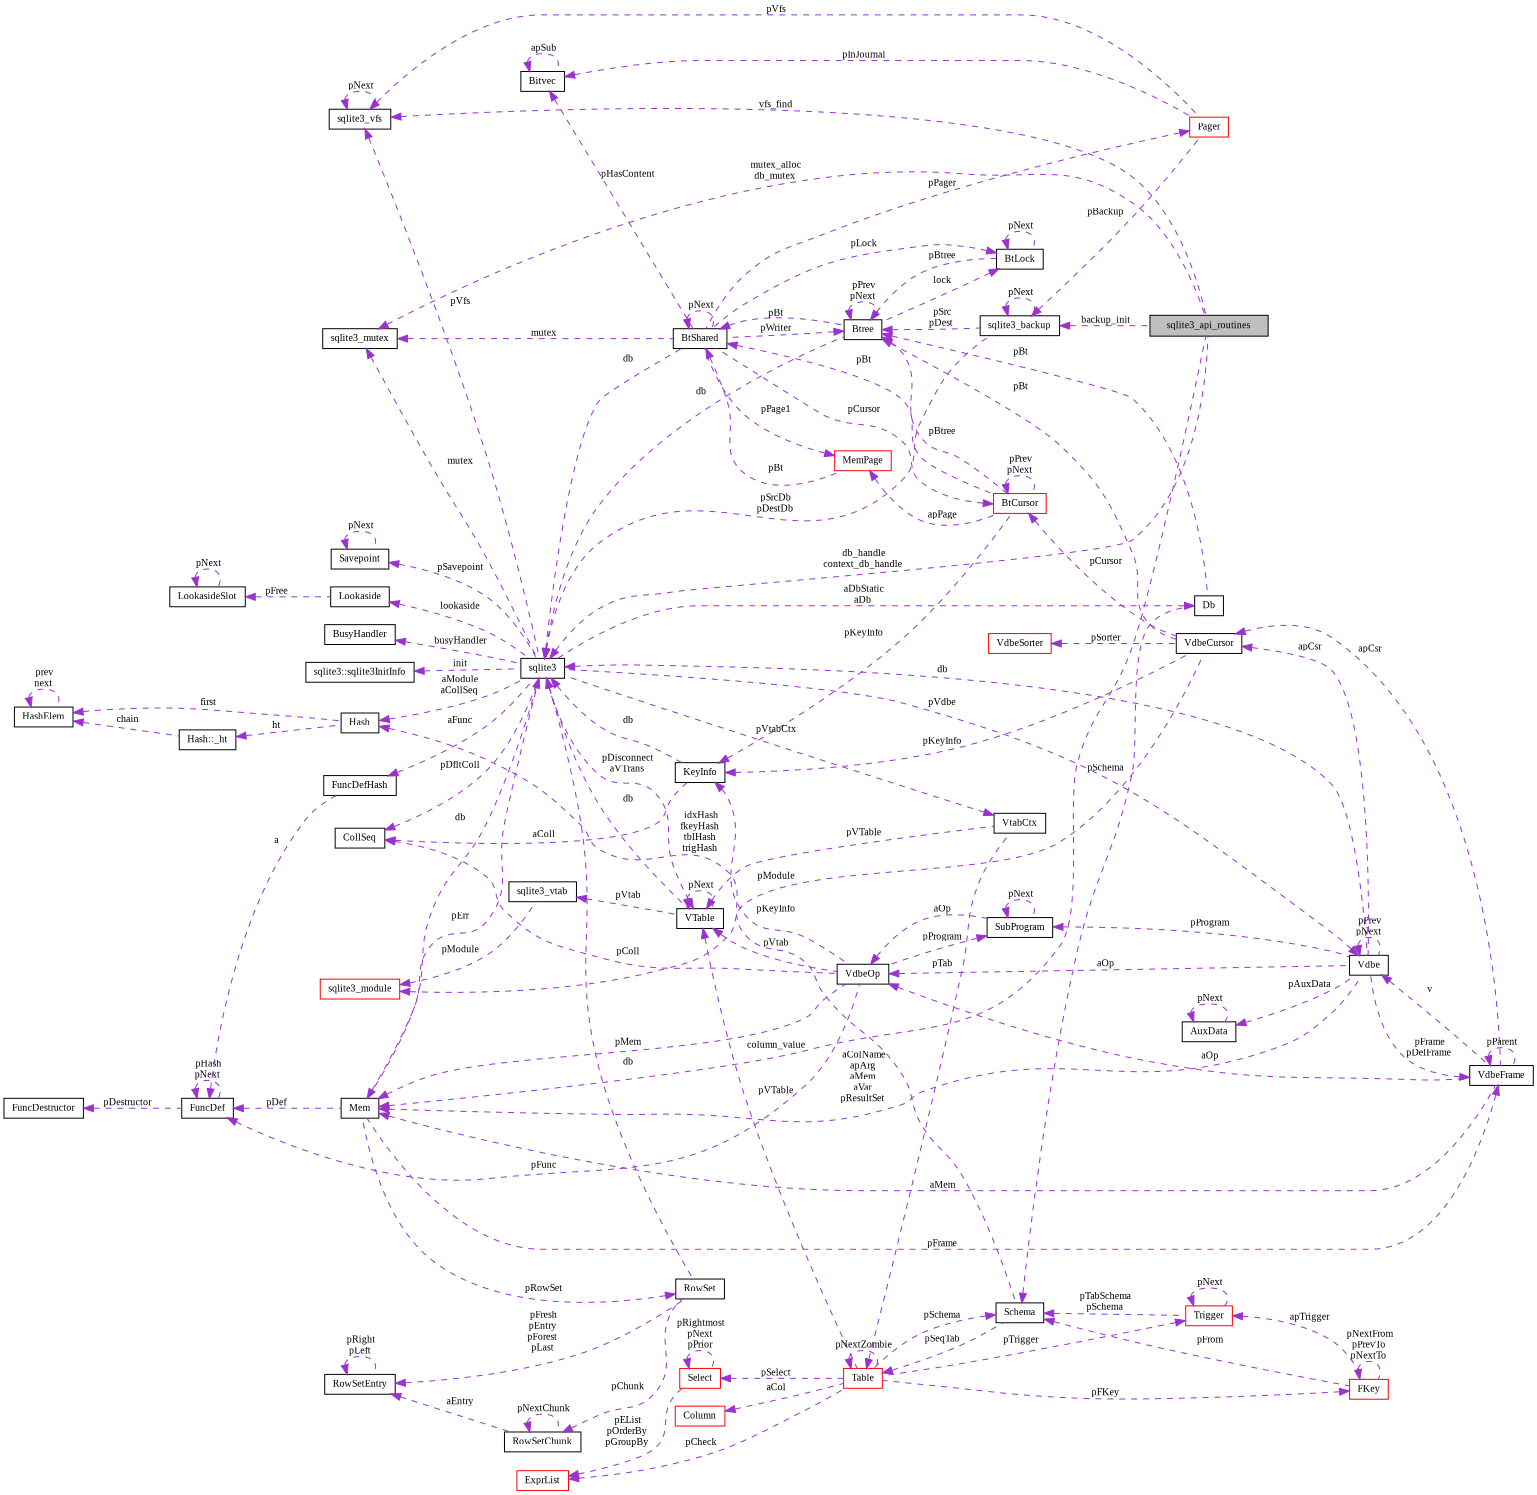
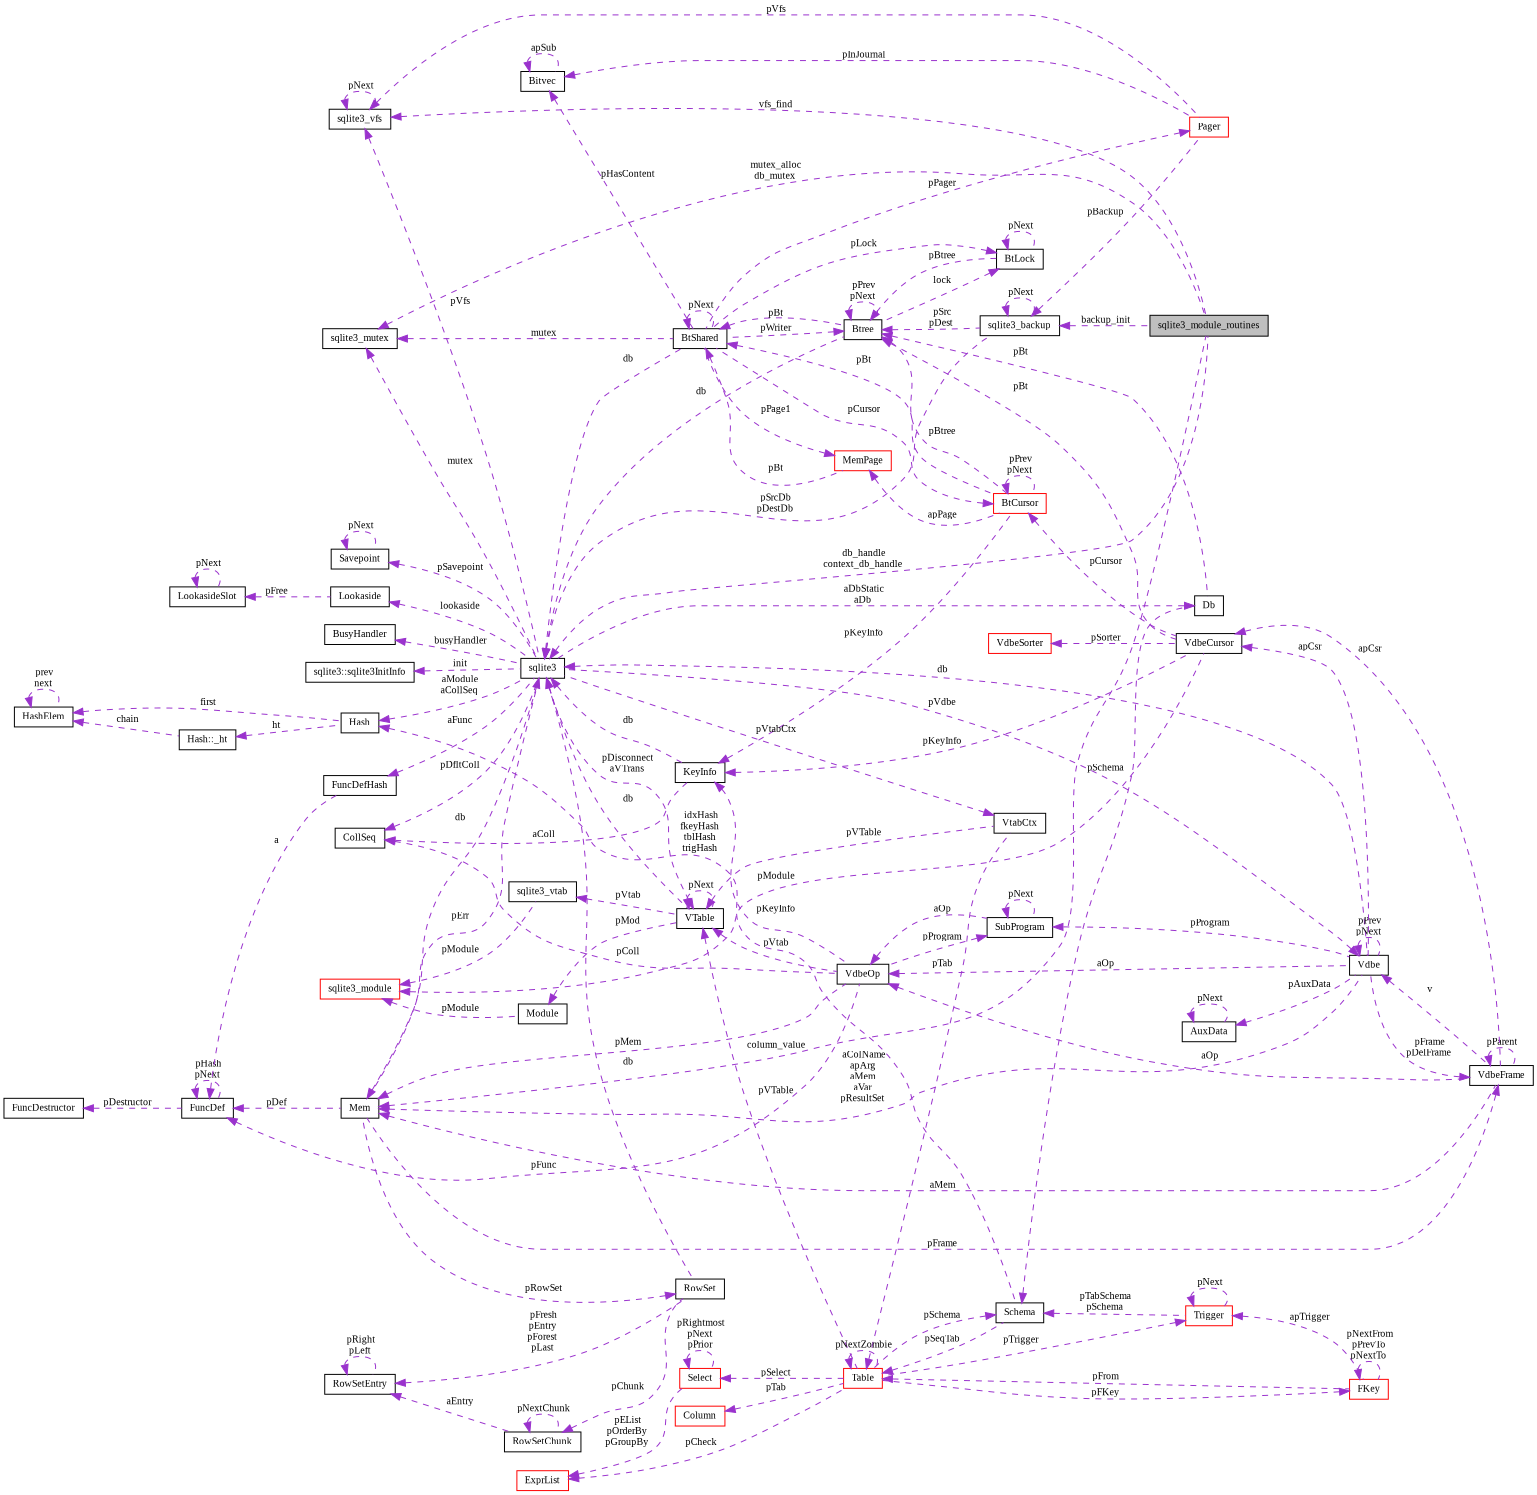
(1209, 326) -> (1209, 326)
none -> (543, 1014)
(1201, 1357) -> (1121, 1384)
(775, 1388) -> (775, 1388)
